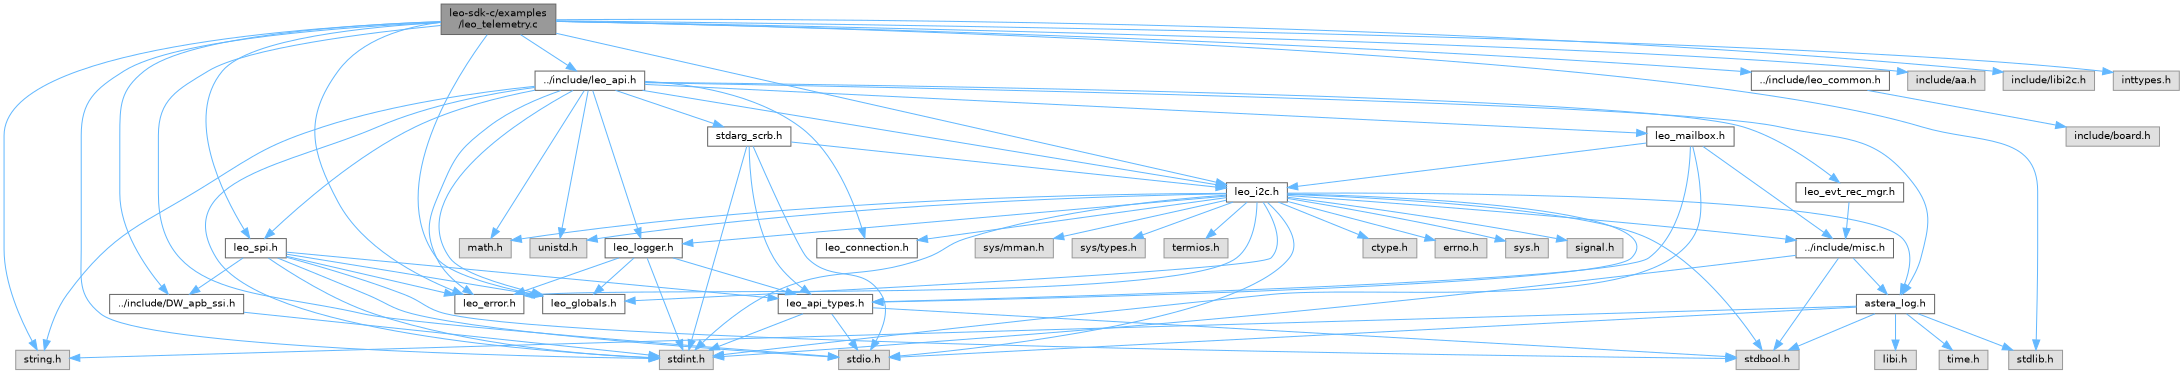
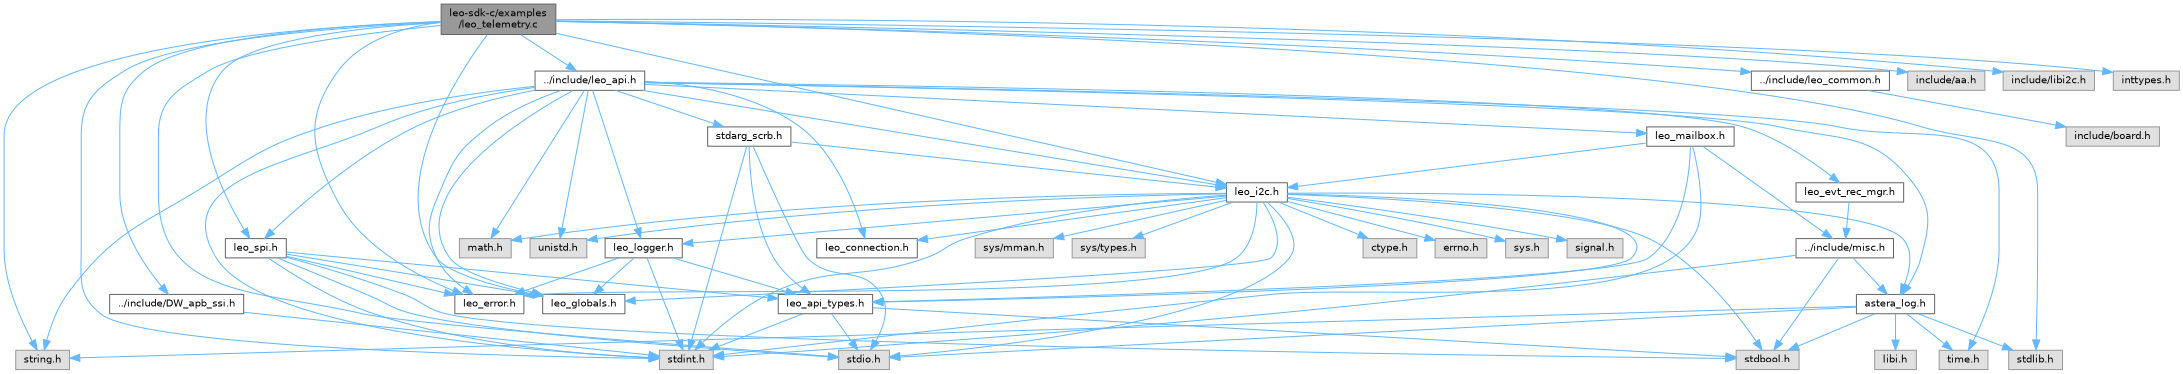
none -> (1762, 118)
(1624, 223) -> none
(1196, 248) -> none
(221, 273) -> none
